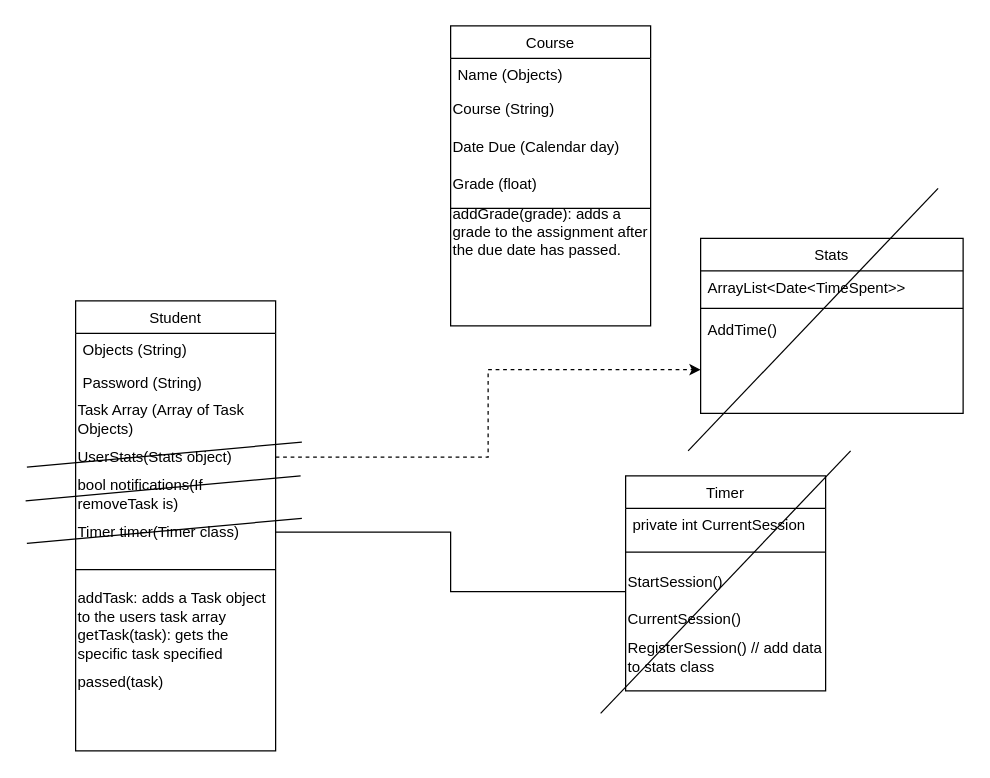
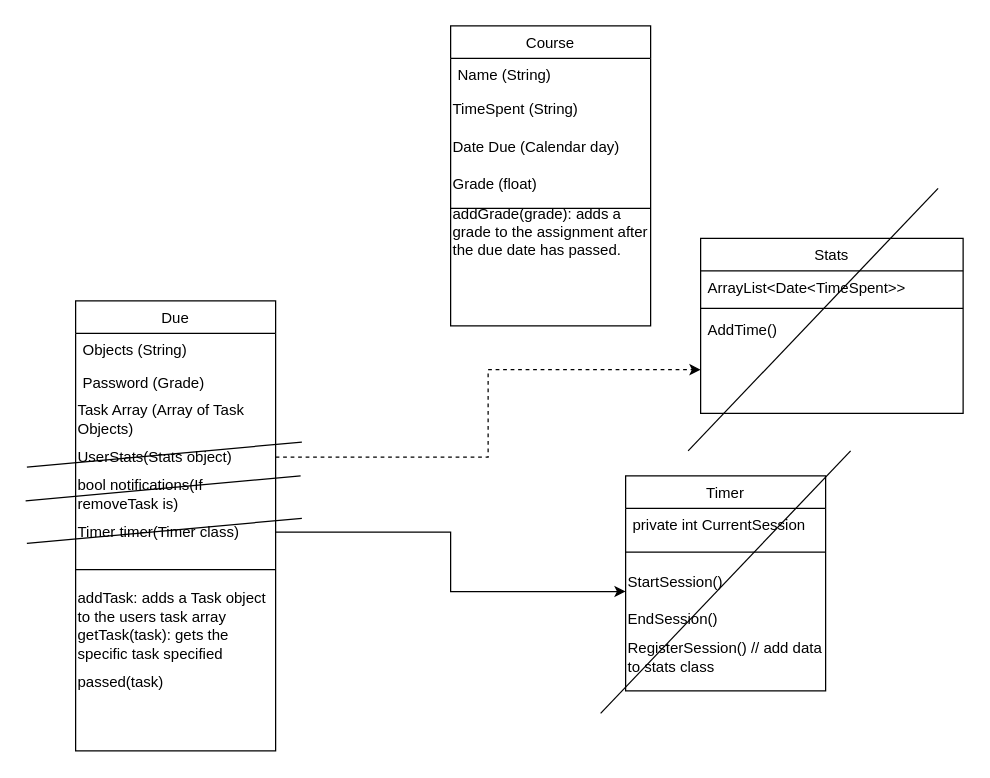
(514, 75) -> (508, 75)
(512, 109) -> (523, 109)
(175, 318) -> (175, 318)
(150, 383) -> (148, 383)
(618, 591) -> (616, 591)
(693, 619) -> (677, 619)
